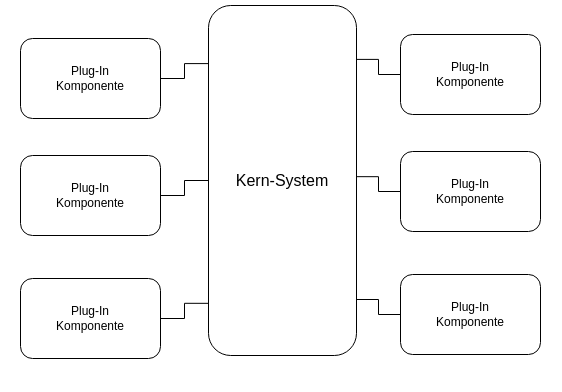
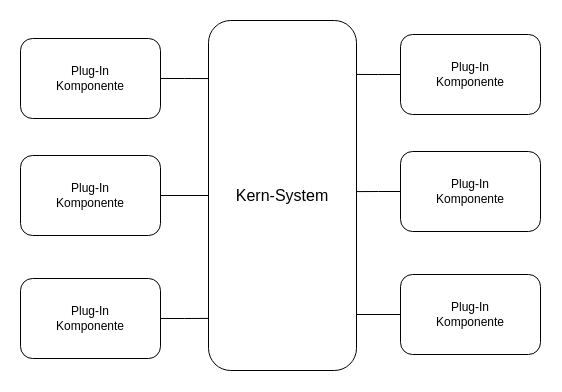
(283, 181) -> (283, 196)
